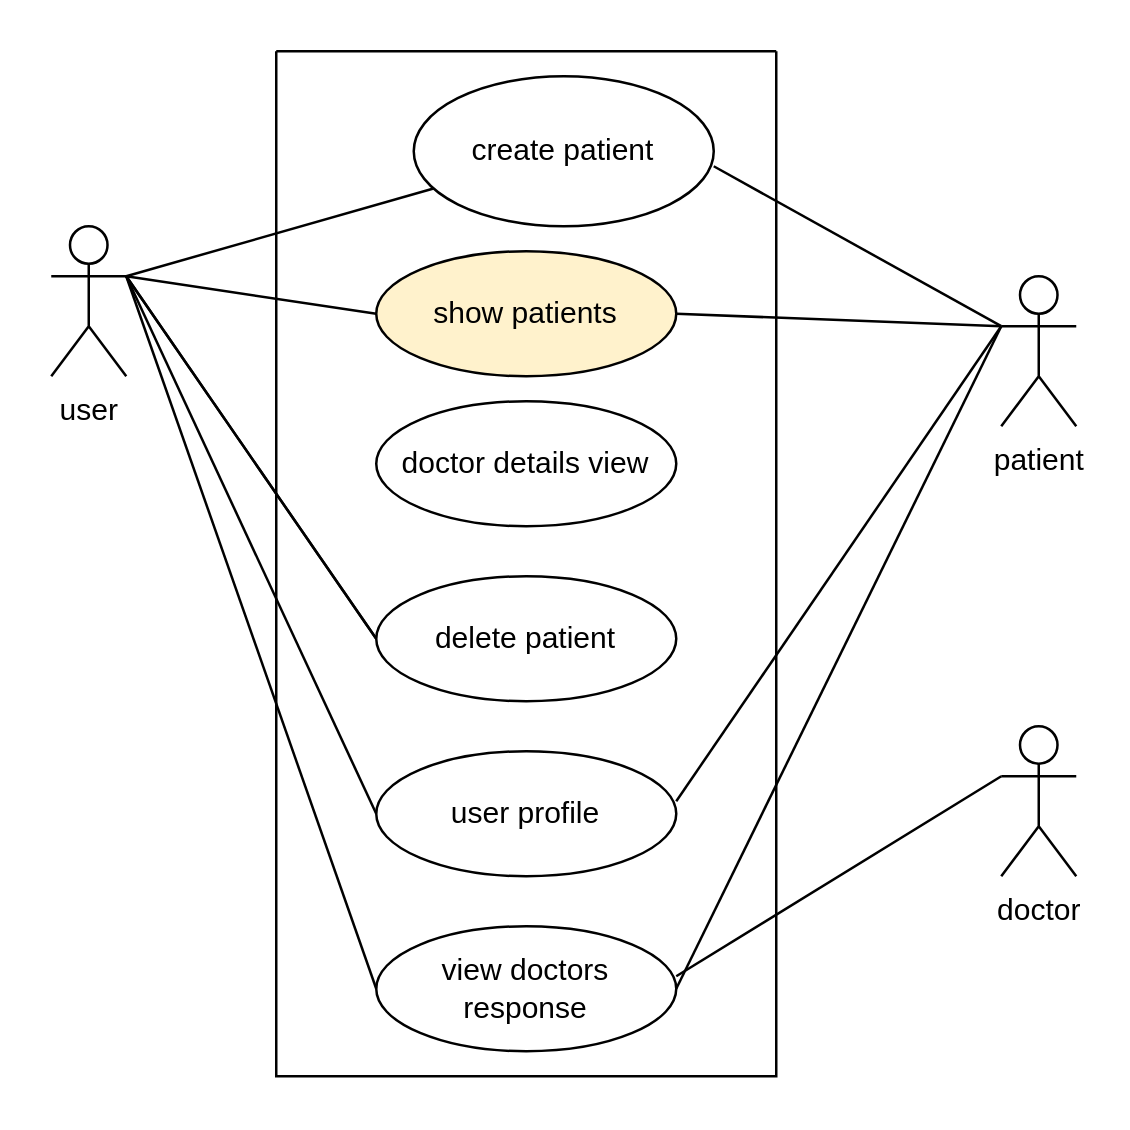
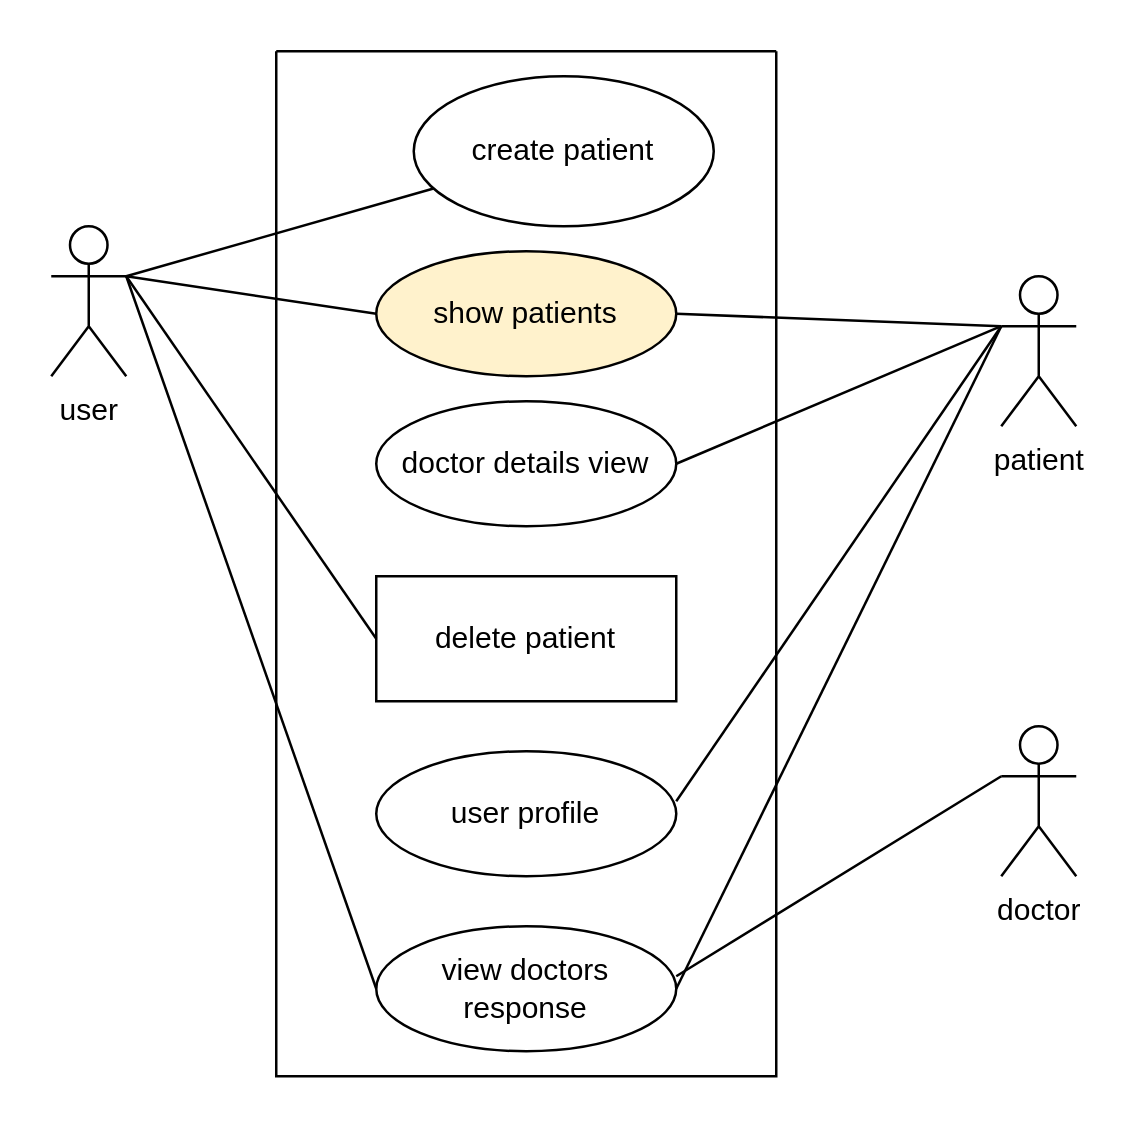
(886, 262) -> none
none -> (887, 375)
(206, 449) -> none
(376, 638) -> none
(526, 639) -> (526, 639)
